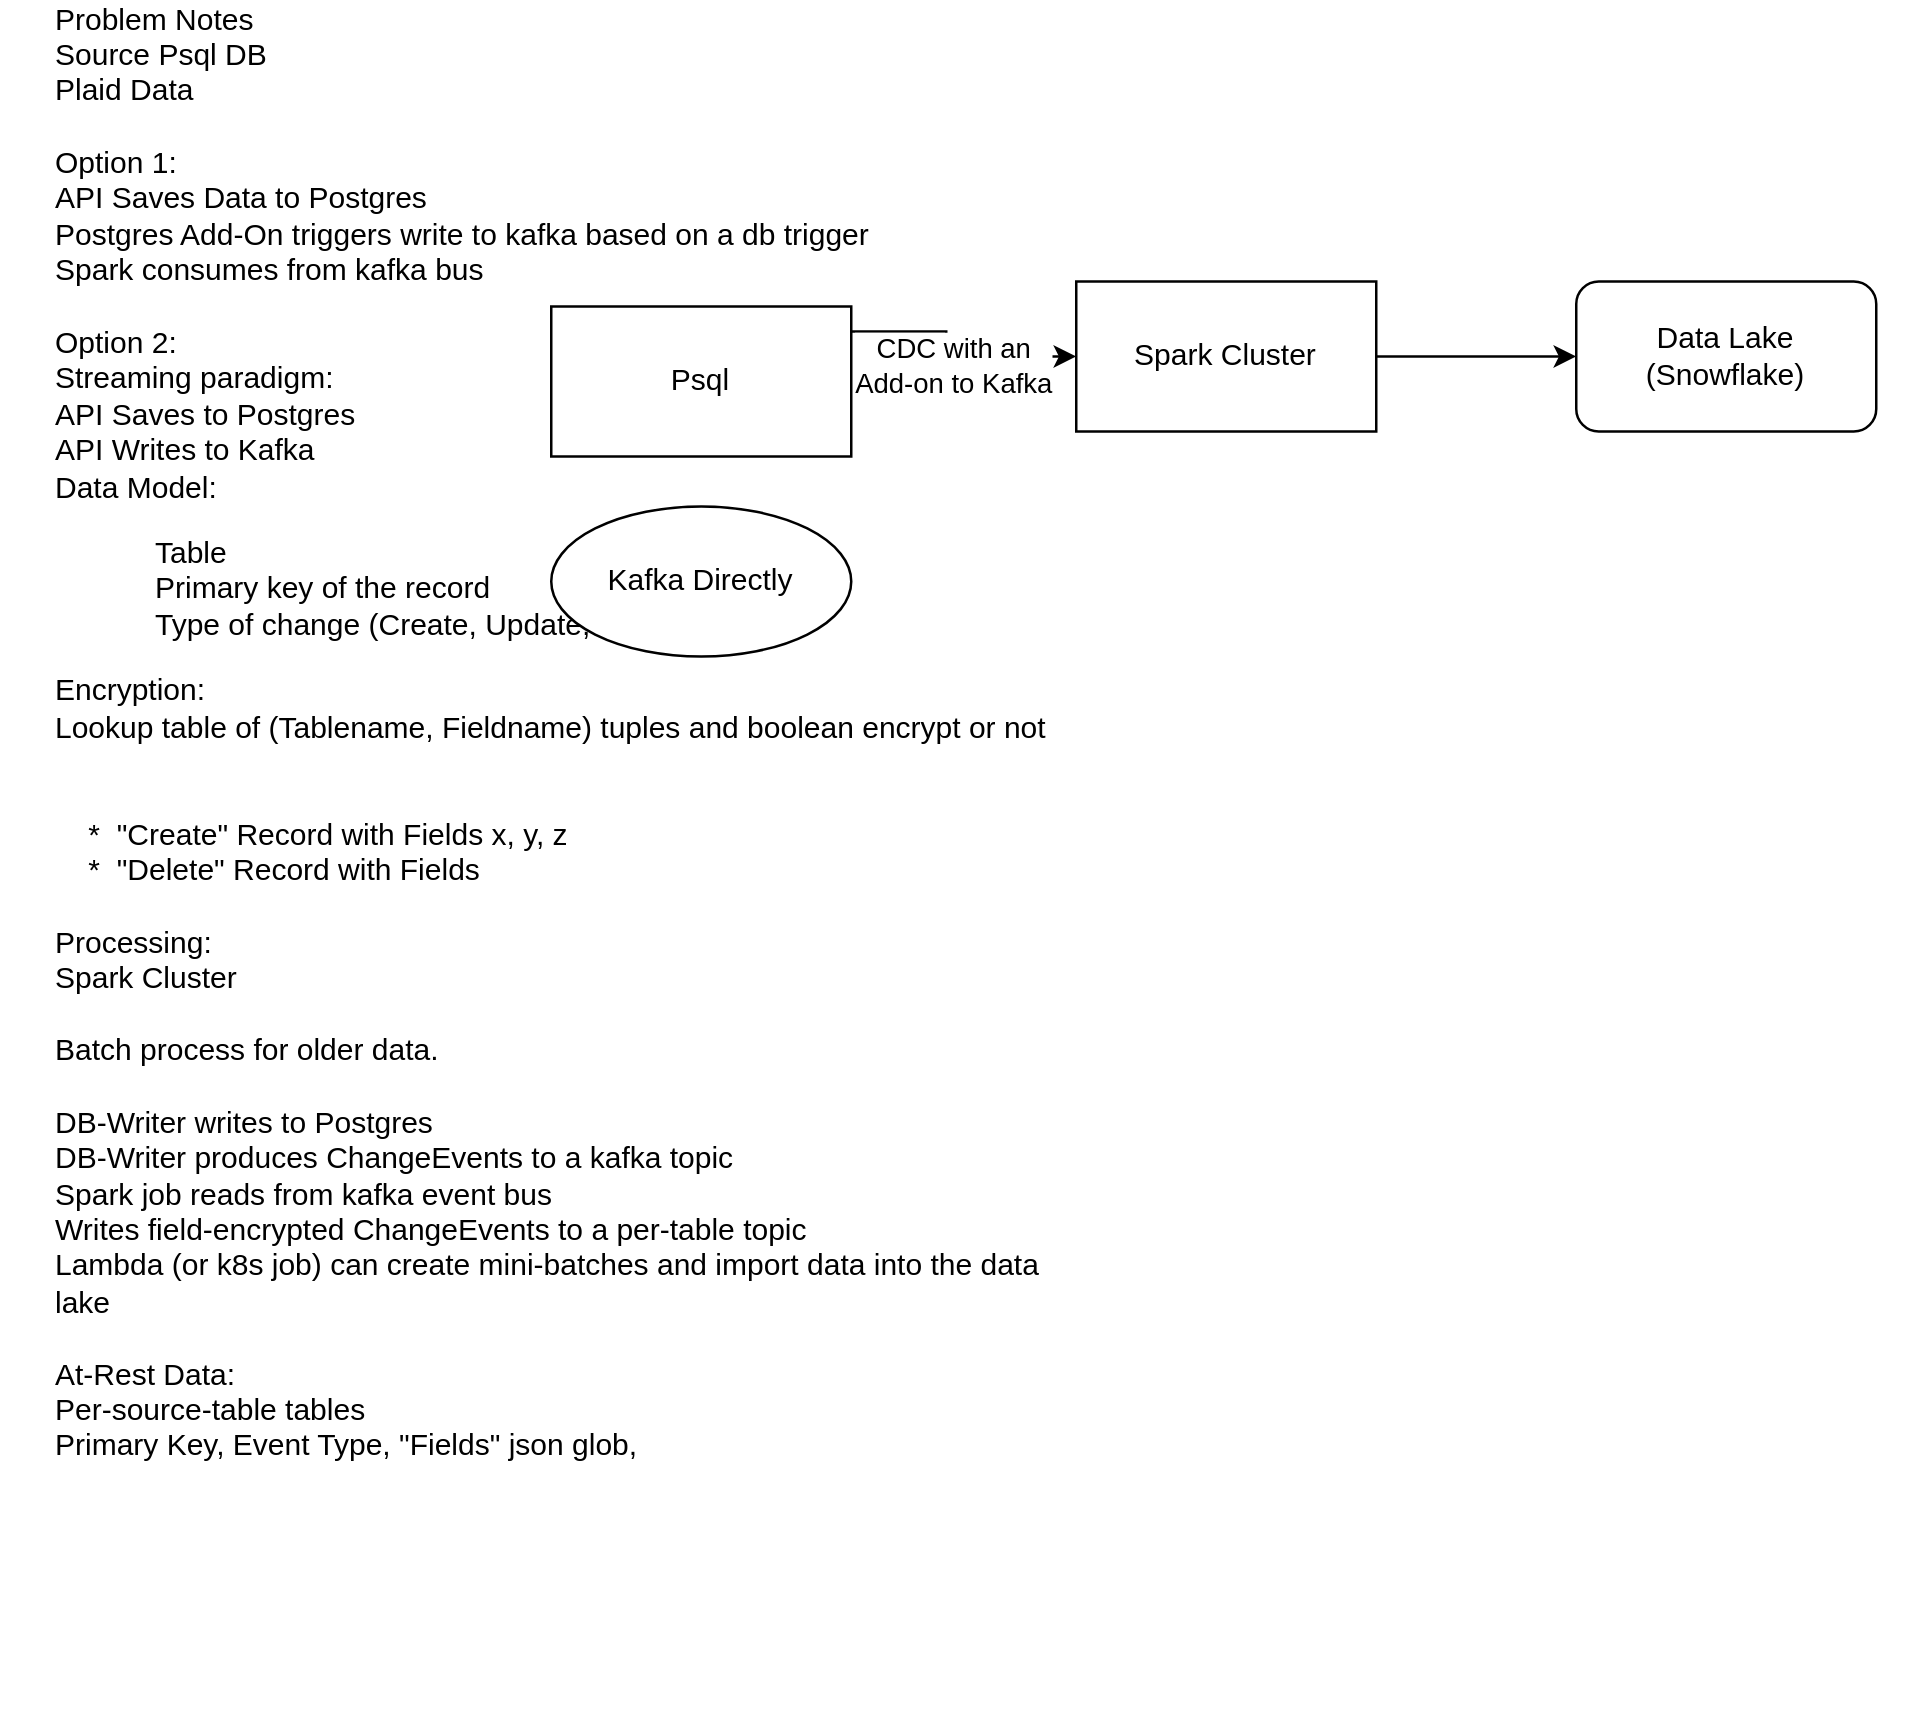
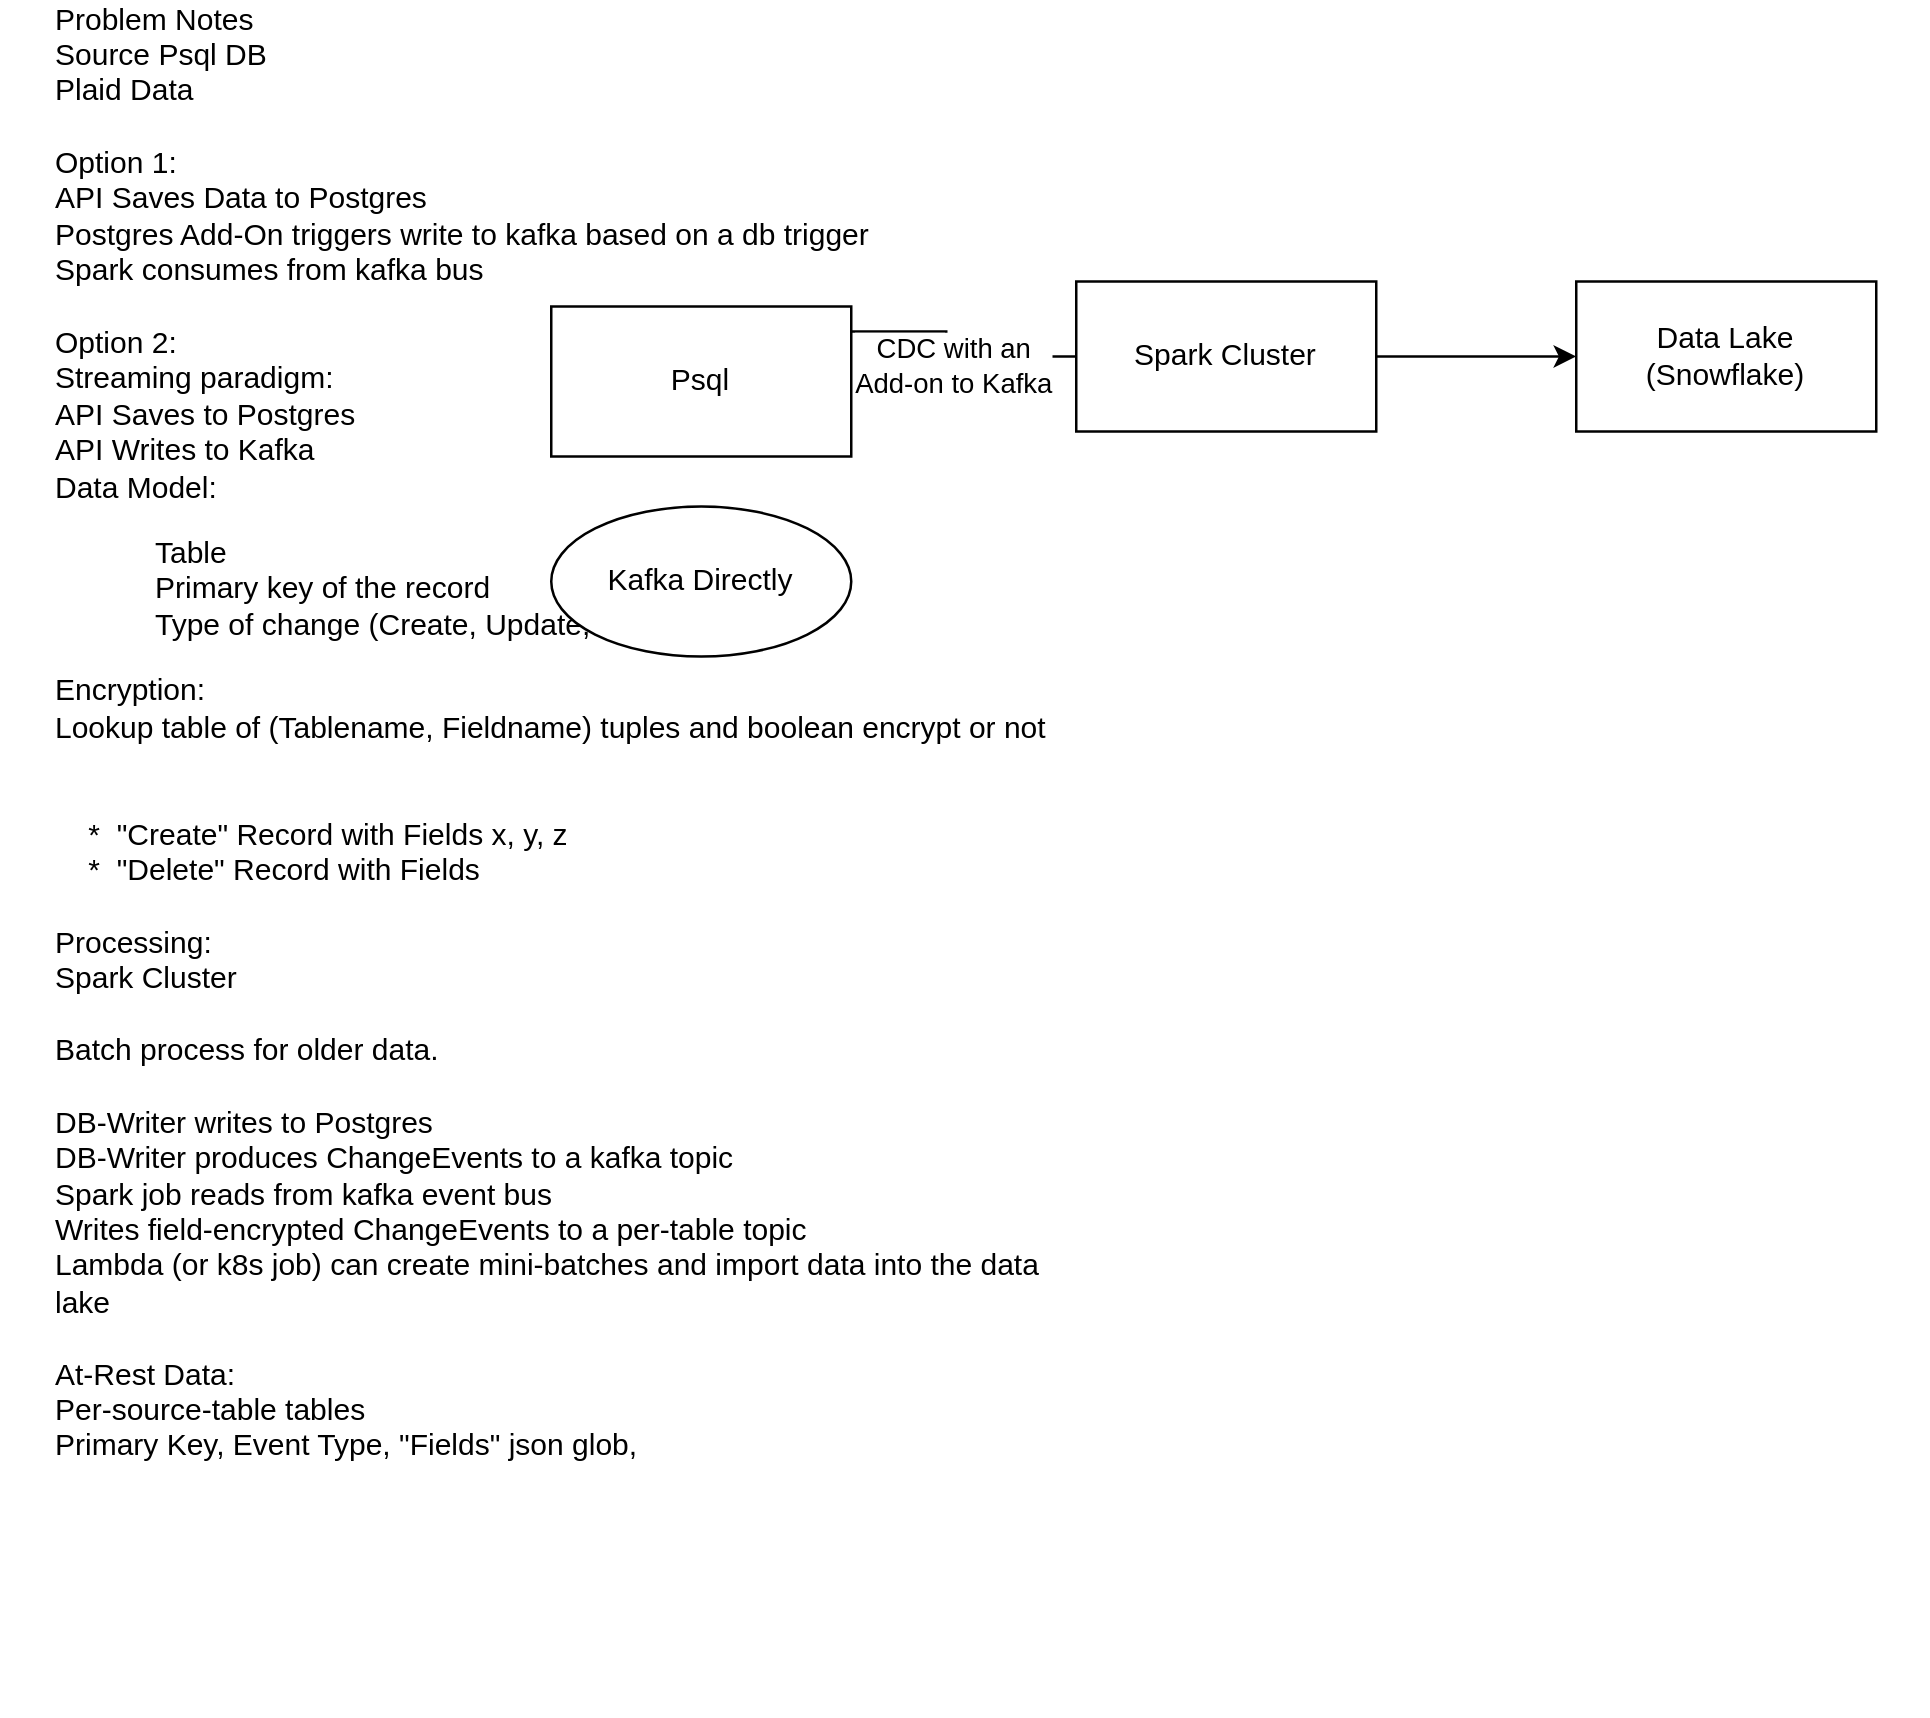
(1058, 356) -> (1064, 356)
(1726, 356) -> (1726, 356)
